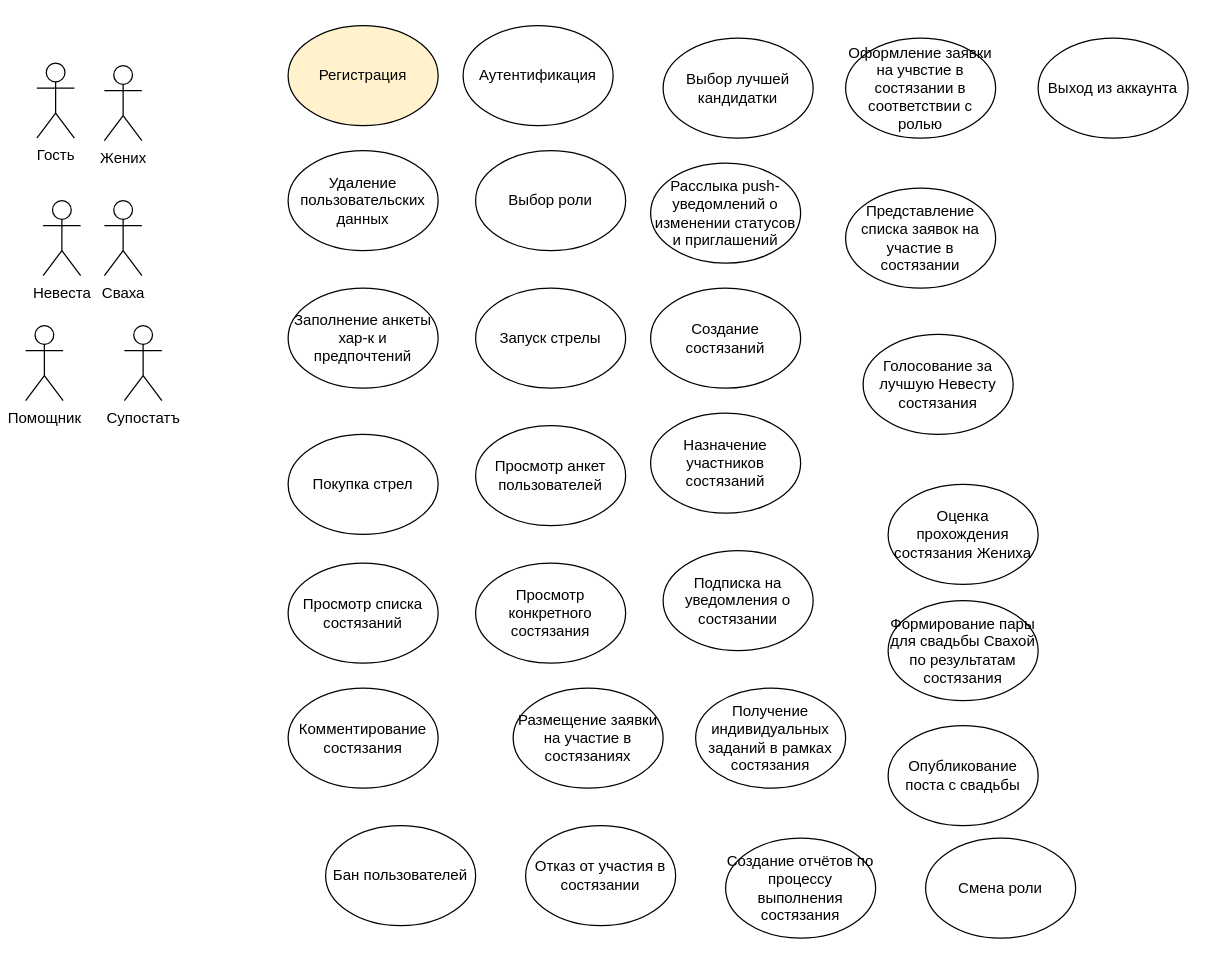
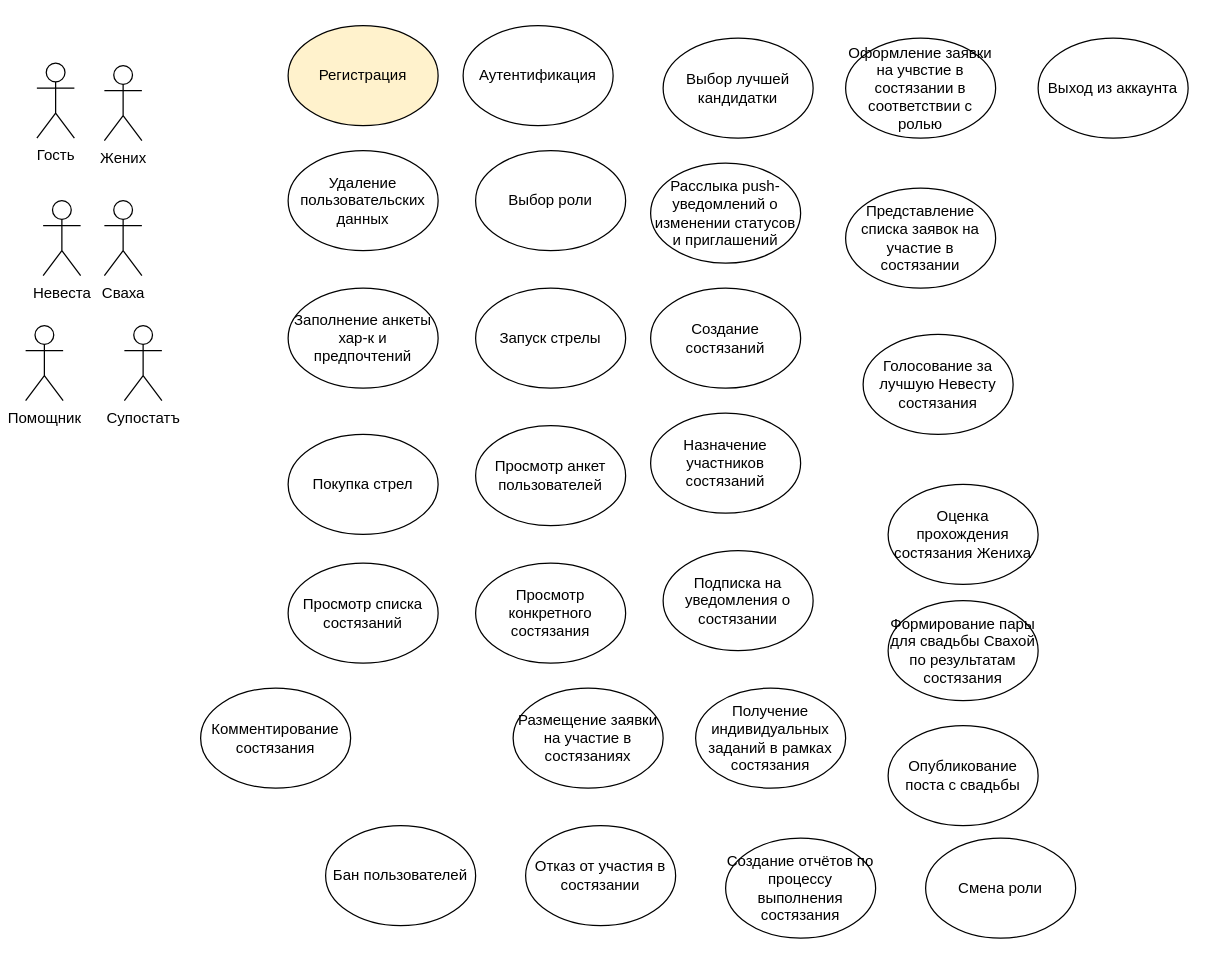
(363, 738) -> (276, 738)
